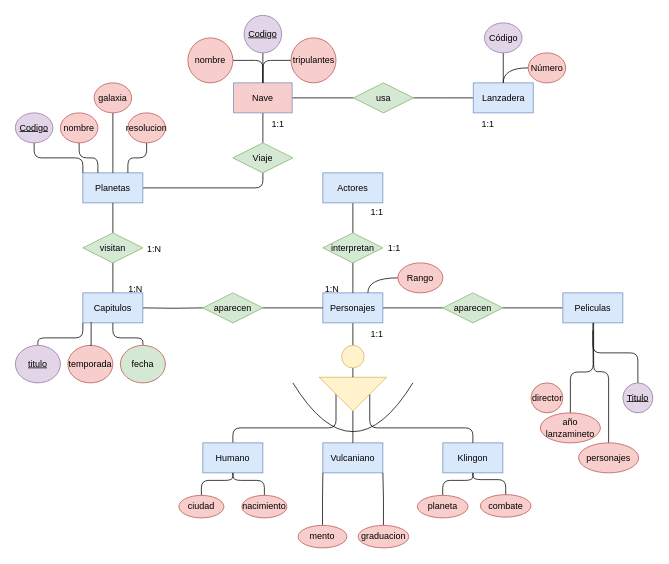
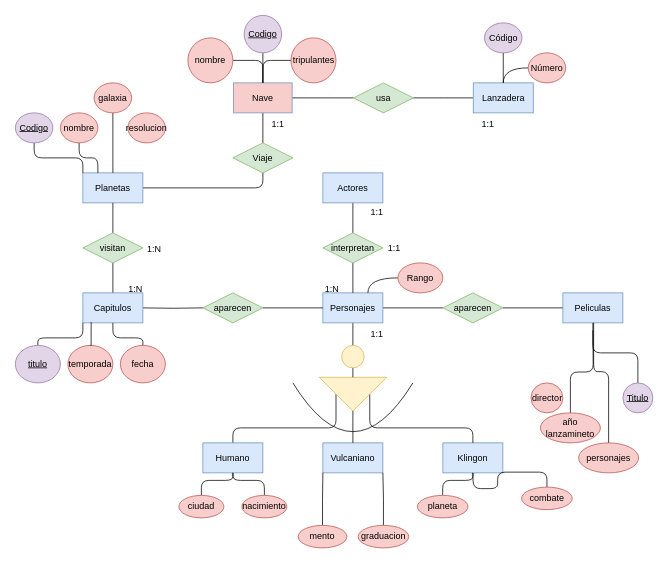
(137, 158) -> none
(143, 364) -> (143, 364)
(506, 506) -> (547, 498)
